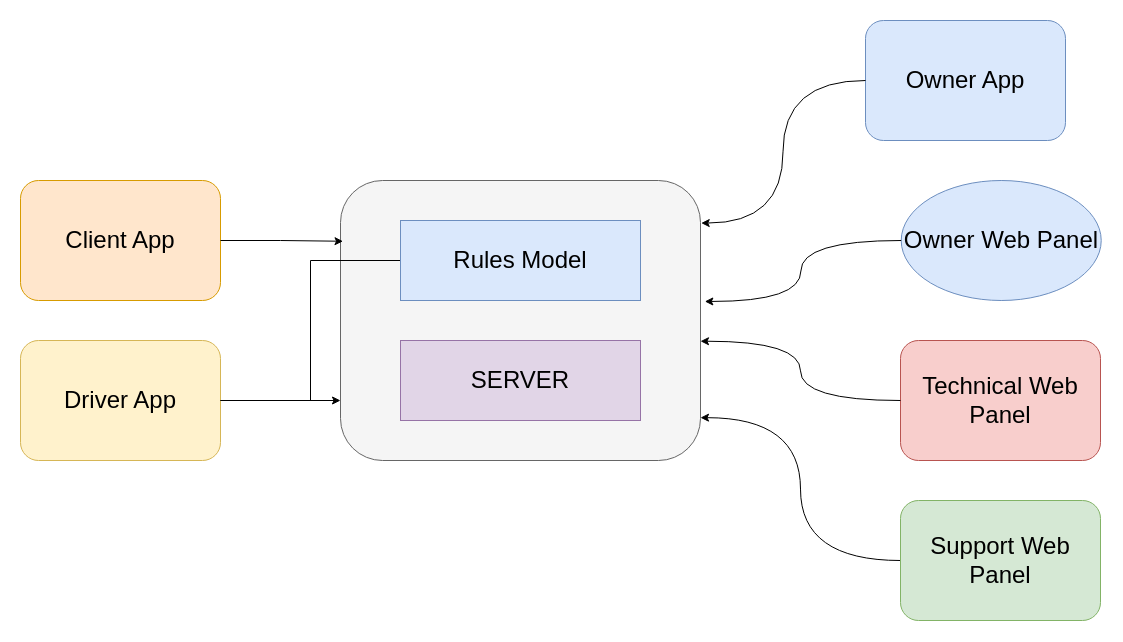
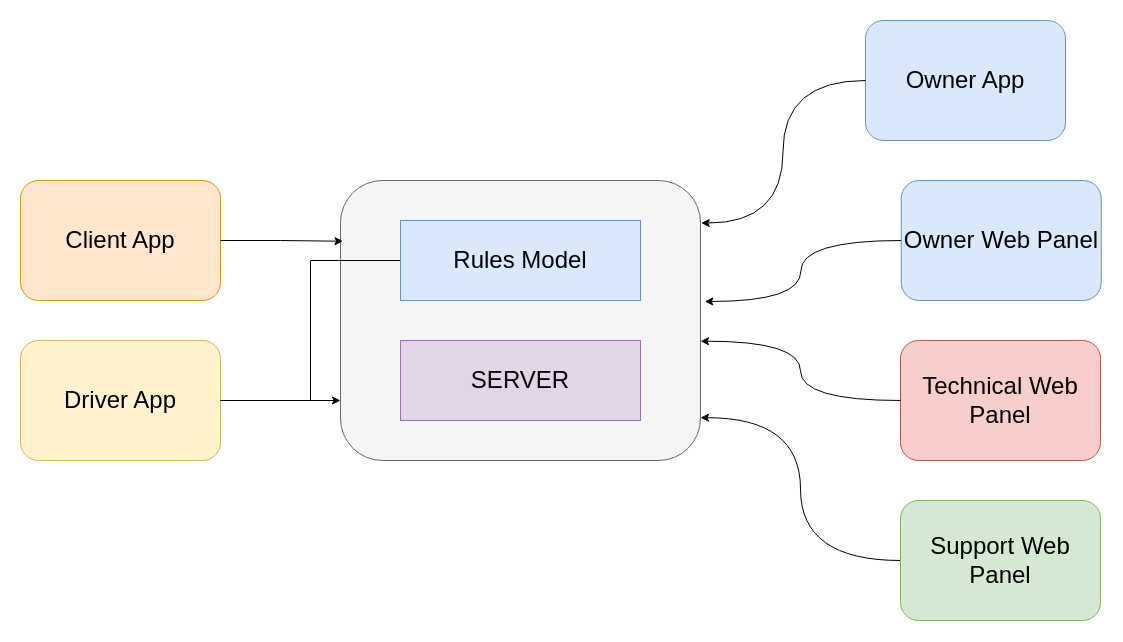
(1001, 241) -> (1001, 241)
